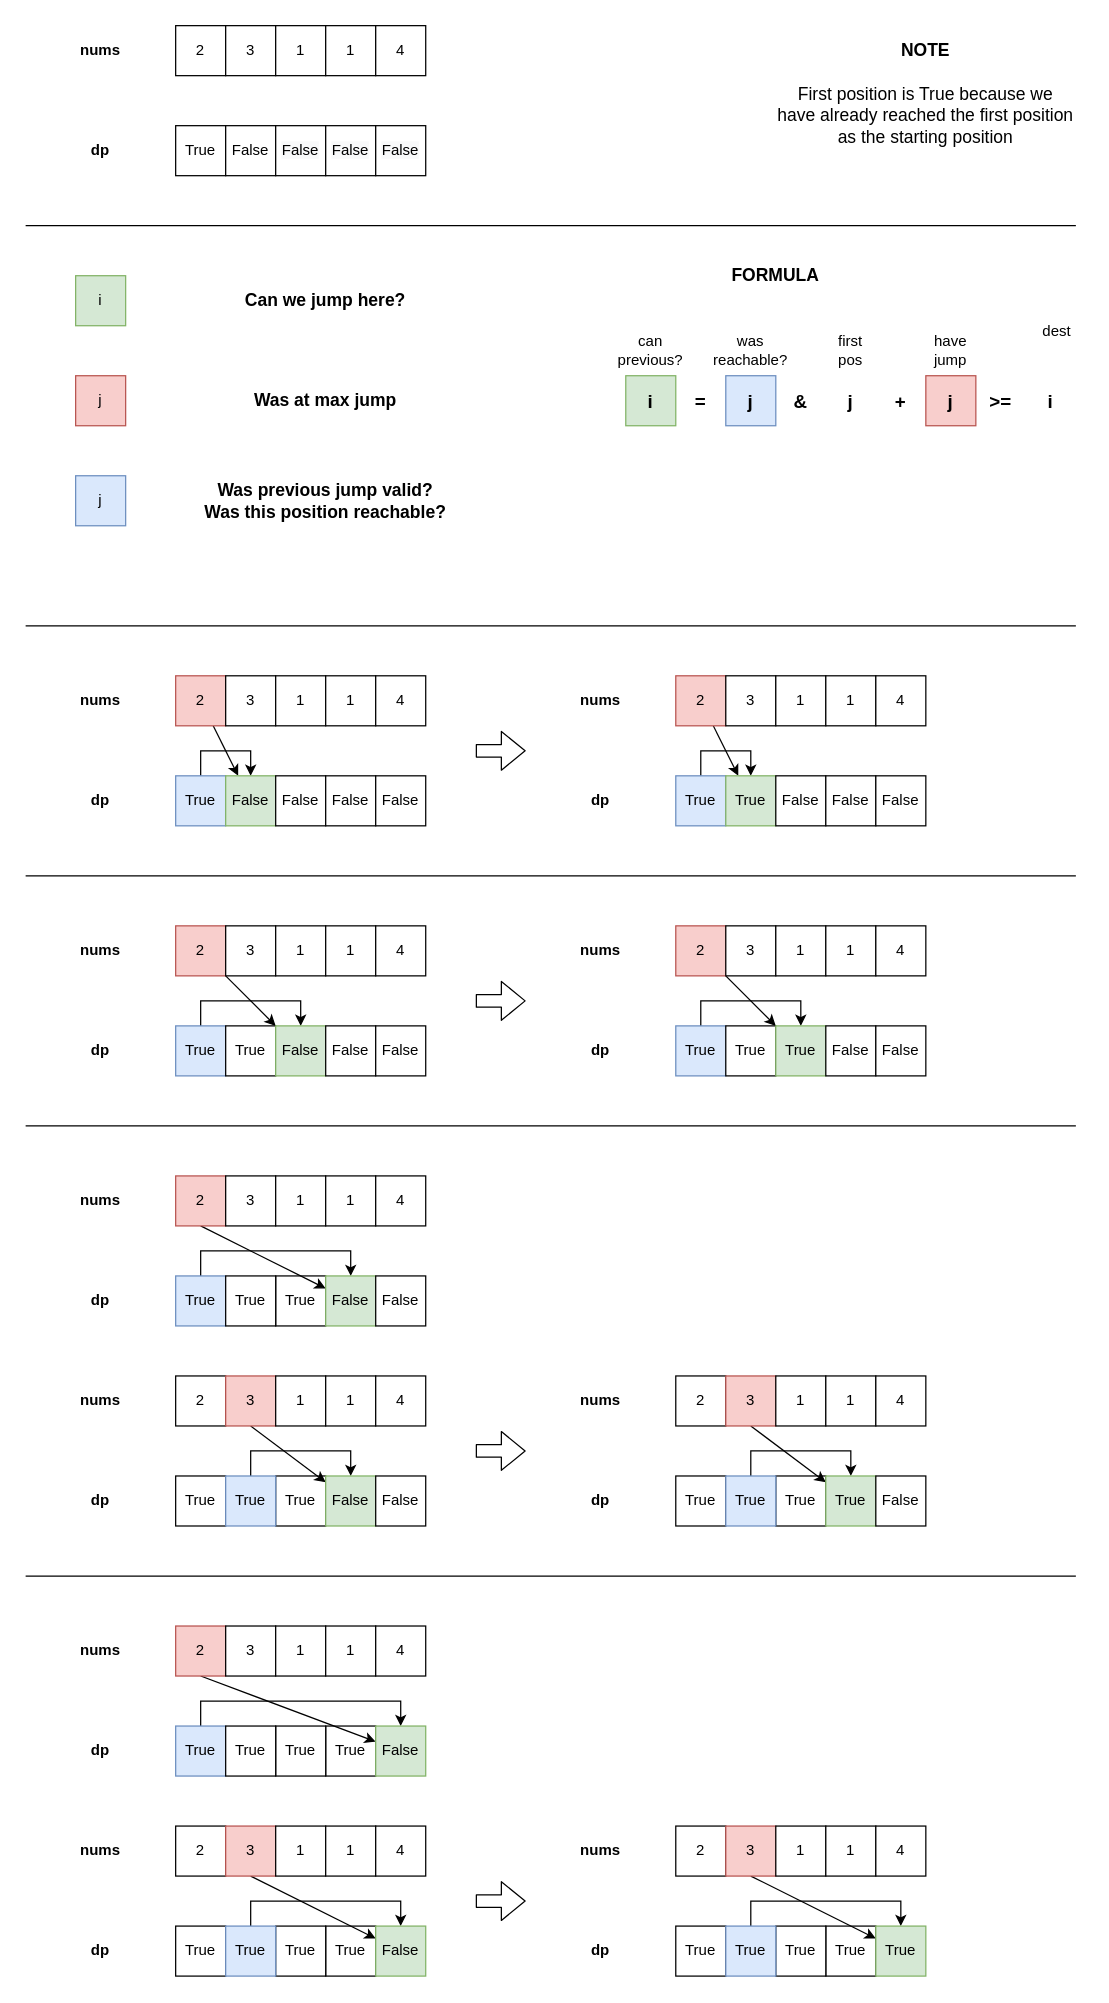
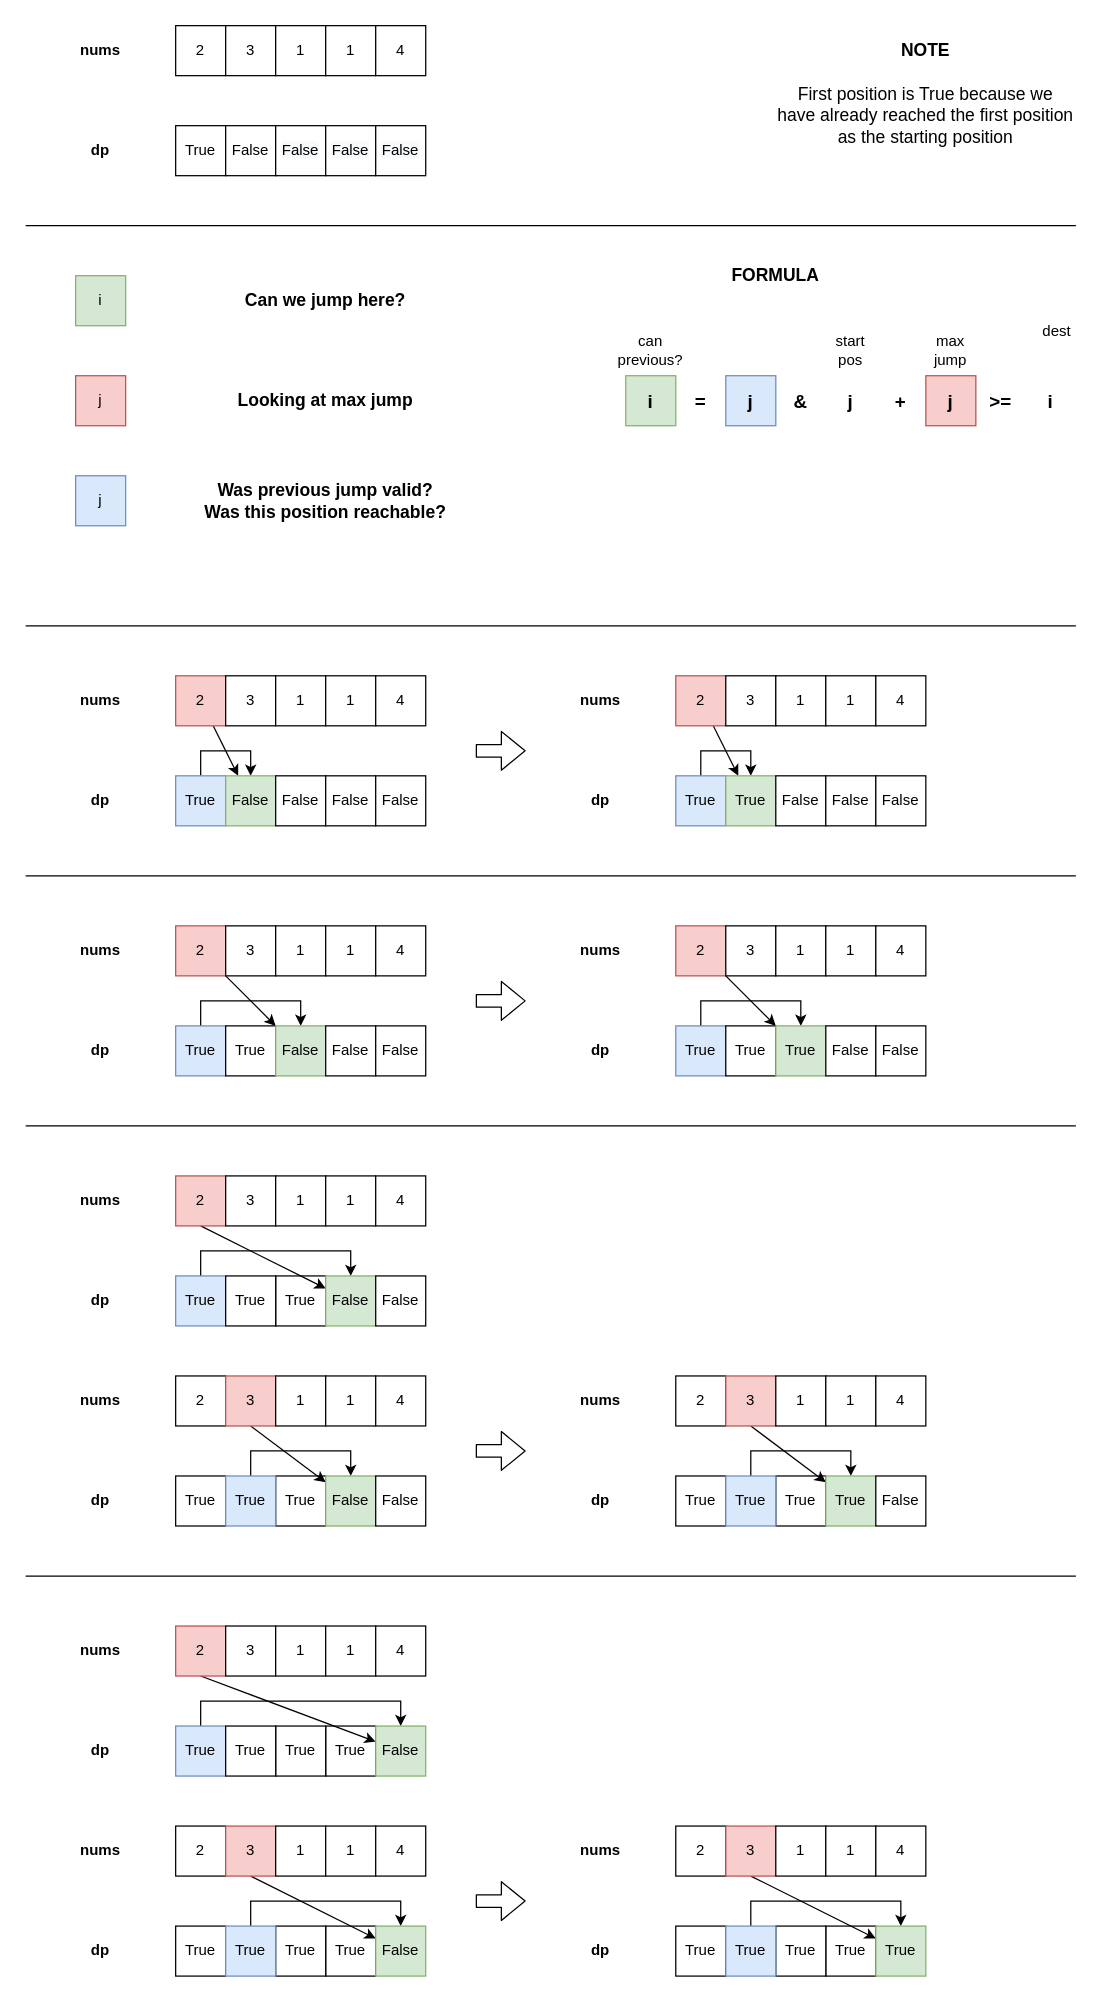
(751, 351) -> none
(851, 351) -> (851, 351)
(951, 351) -> (951, 351)
(326, 401) -> (326, 401)
